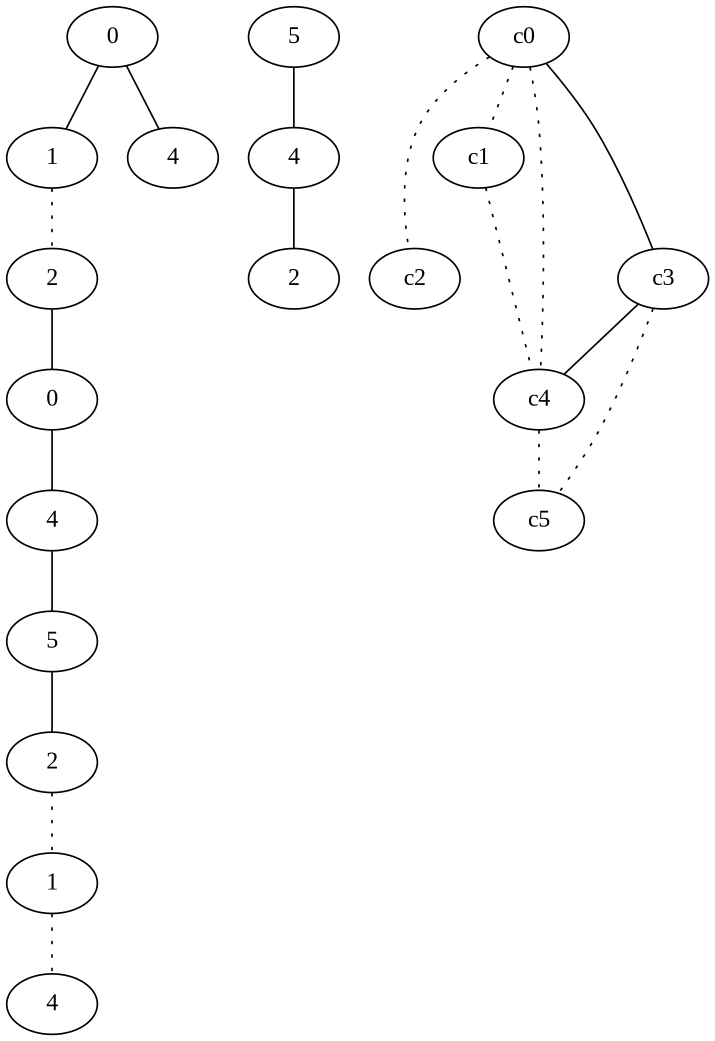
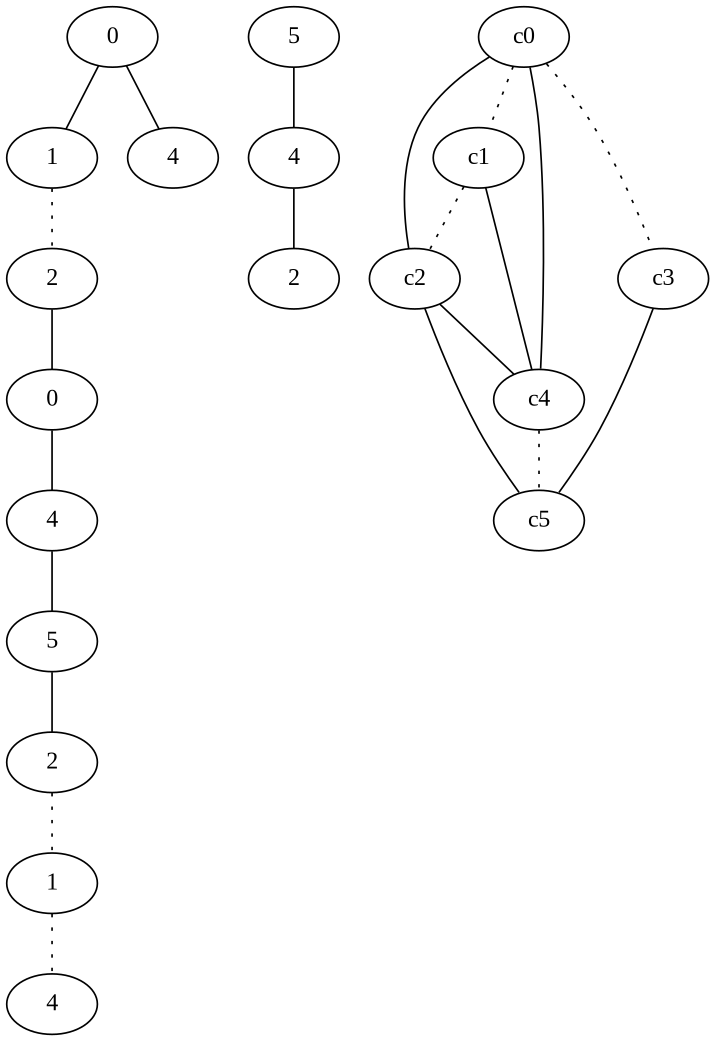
(414, 137) -> (414, 137)
(608, 152) -> (608, 152)
none -> (447, 218)
(543, 218) -> (543, 218)
(509, 279) -> (509, 279)
(601, 339) -> (477, 339)
none -> (465, 404)
(613, 404) -> (613, 404)
